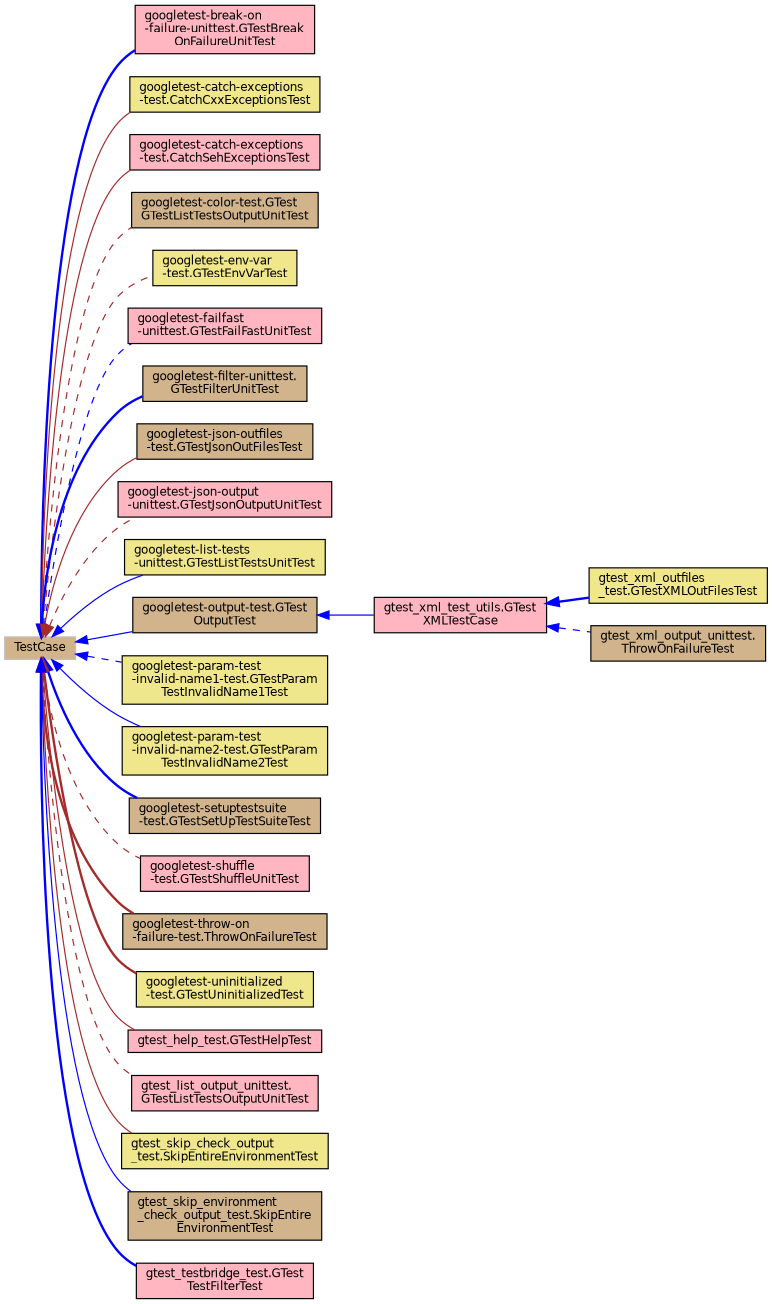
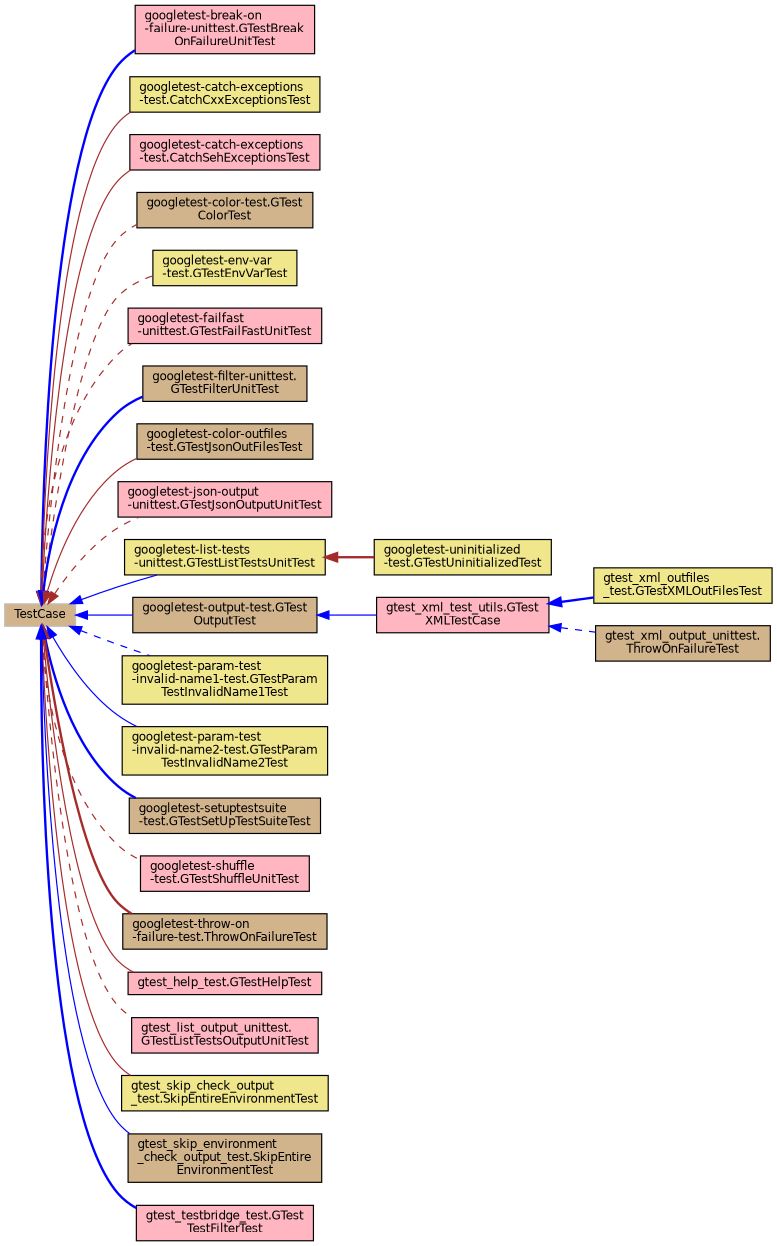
(225, 210) -> (225, 210)
(225, 442) -> (225, 442)
(76, 455) -> (84, 401)
(78, 862) -> (356, 557)
